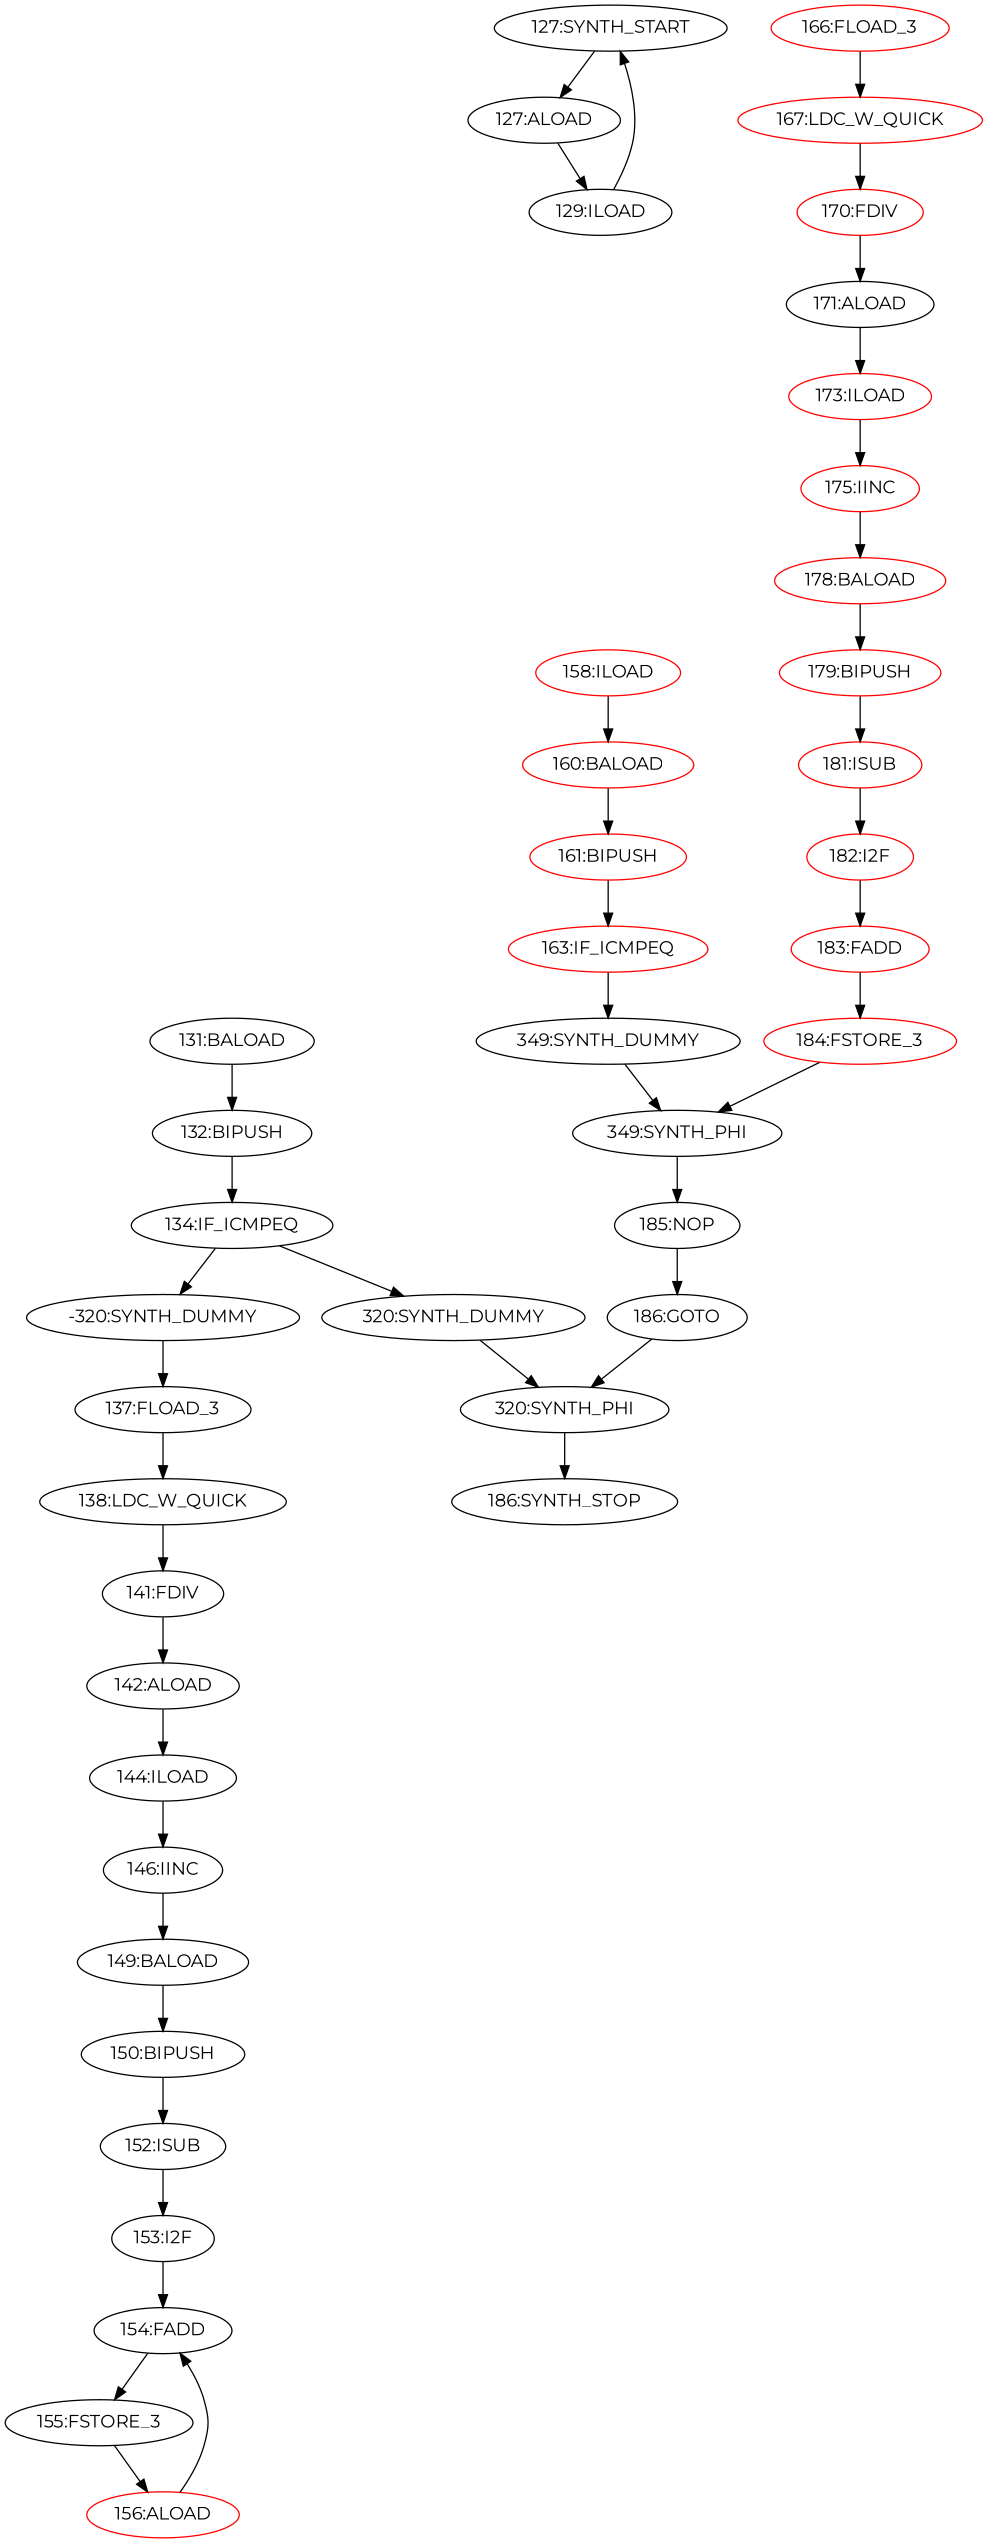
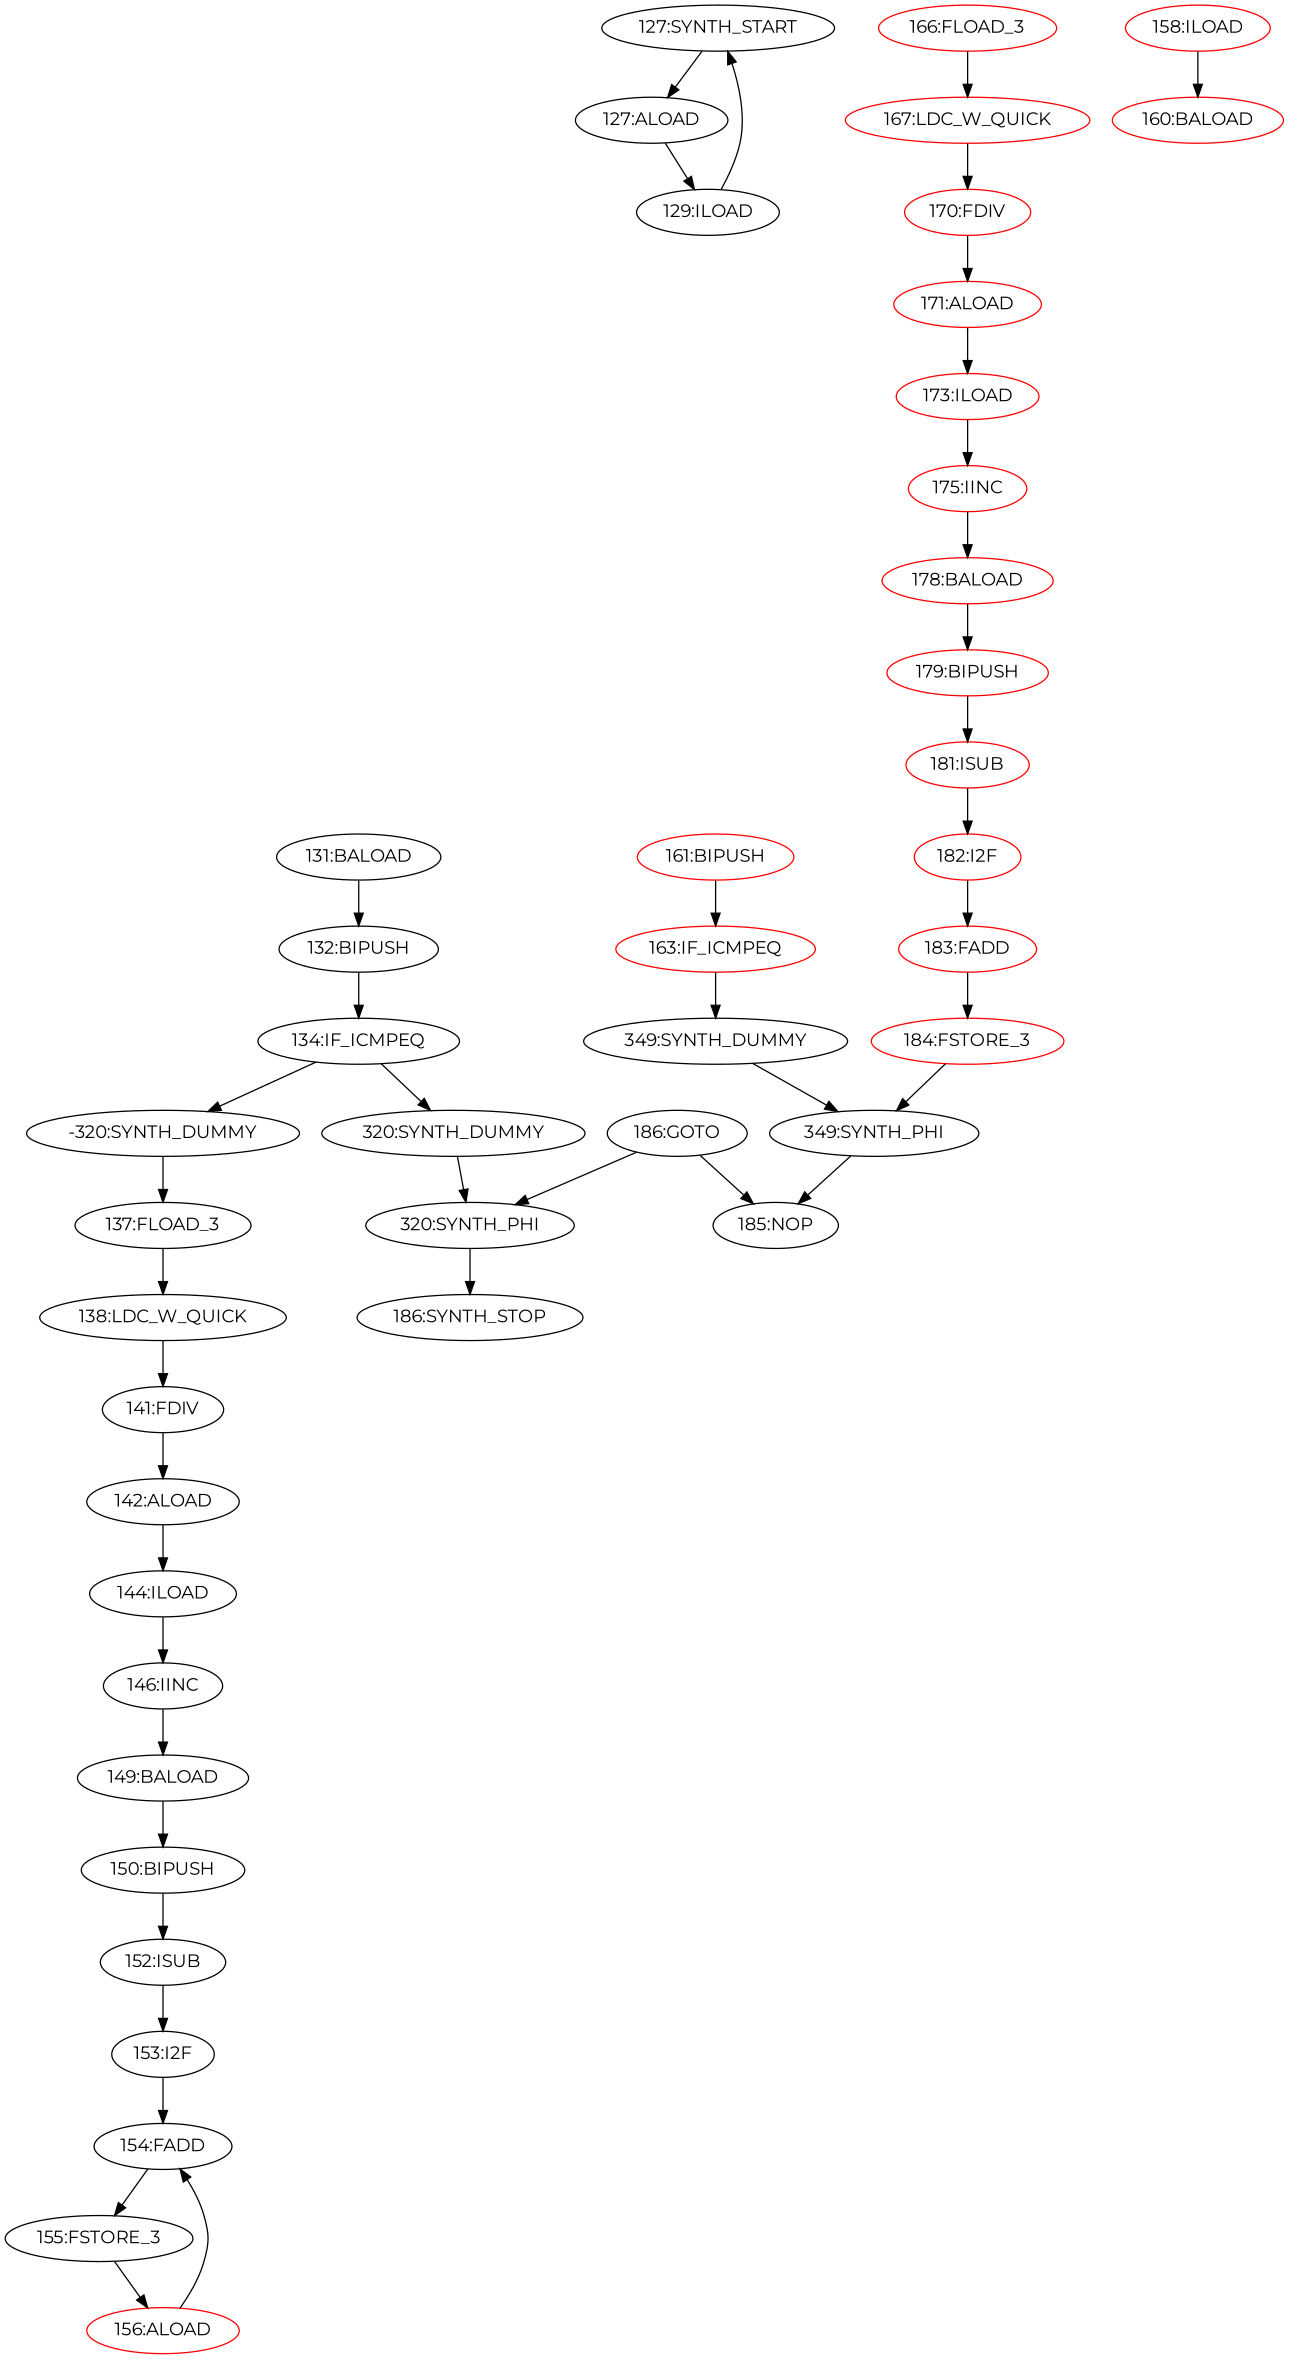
(860, 304) -> (968, 304)
(608, 805) -> none
(677, 1265) -> (722, 1175)
